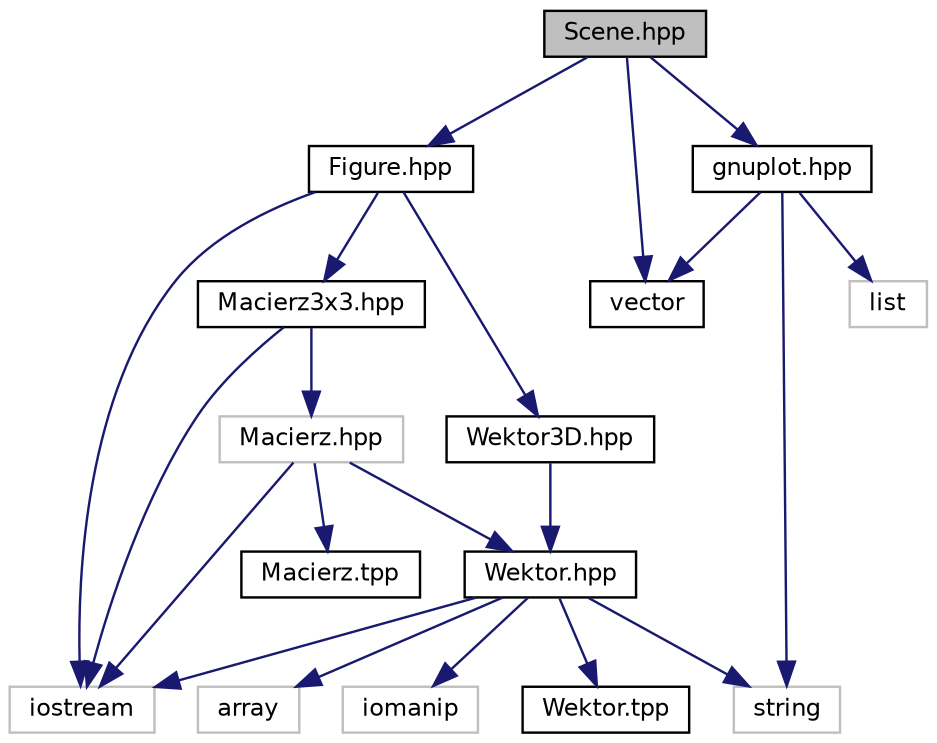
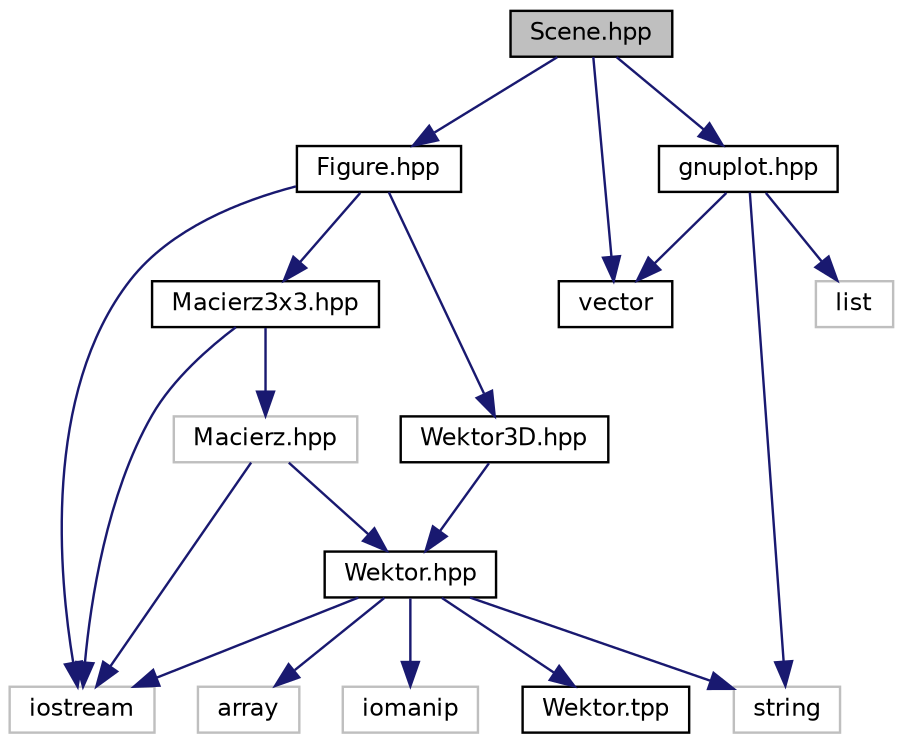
(331, 575) -> none
